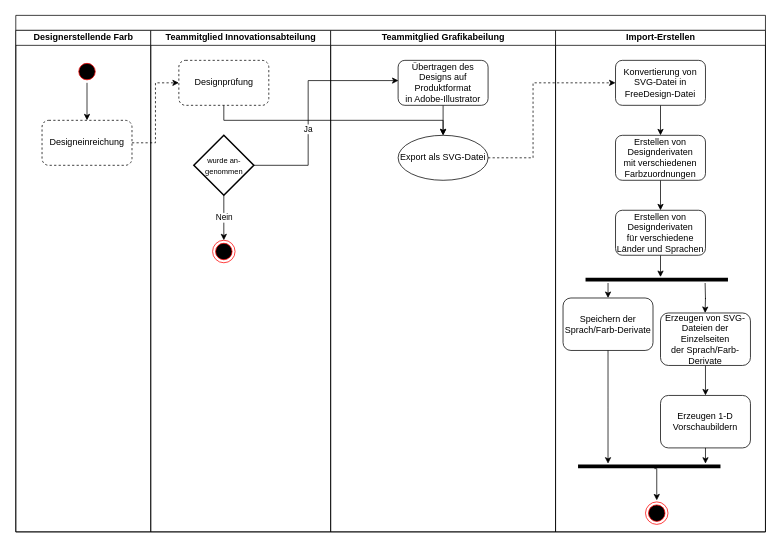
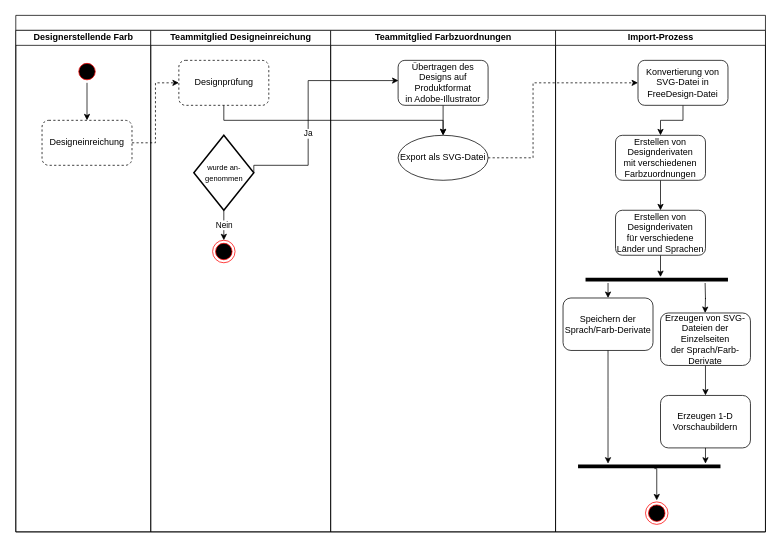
(241, 38) -> (241, 38)
(443, 38) -> (443, 38)
(661, 38) -> (661, 38)
(660, 83) -> (683, 83)
(224, 165) -> (224, 173)
